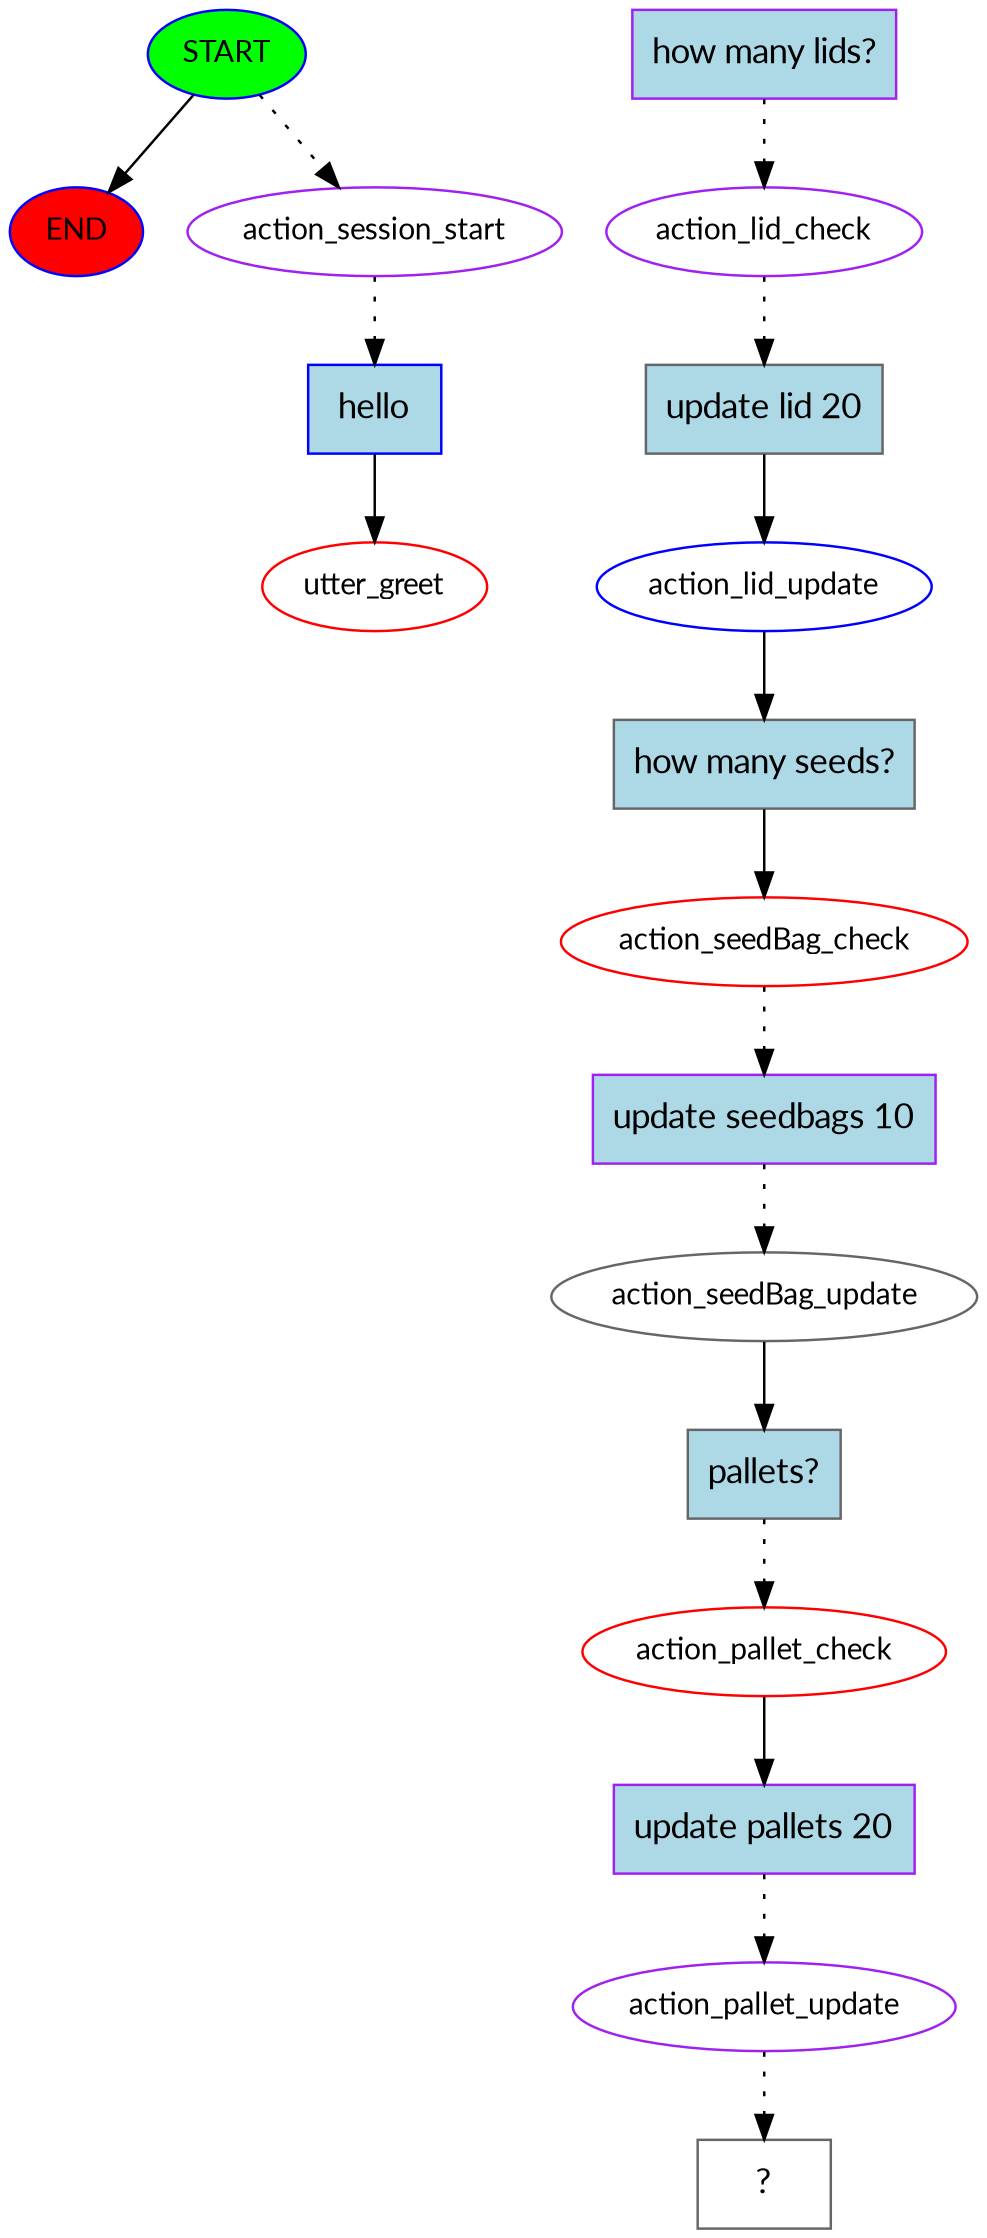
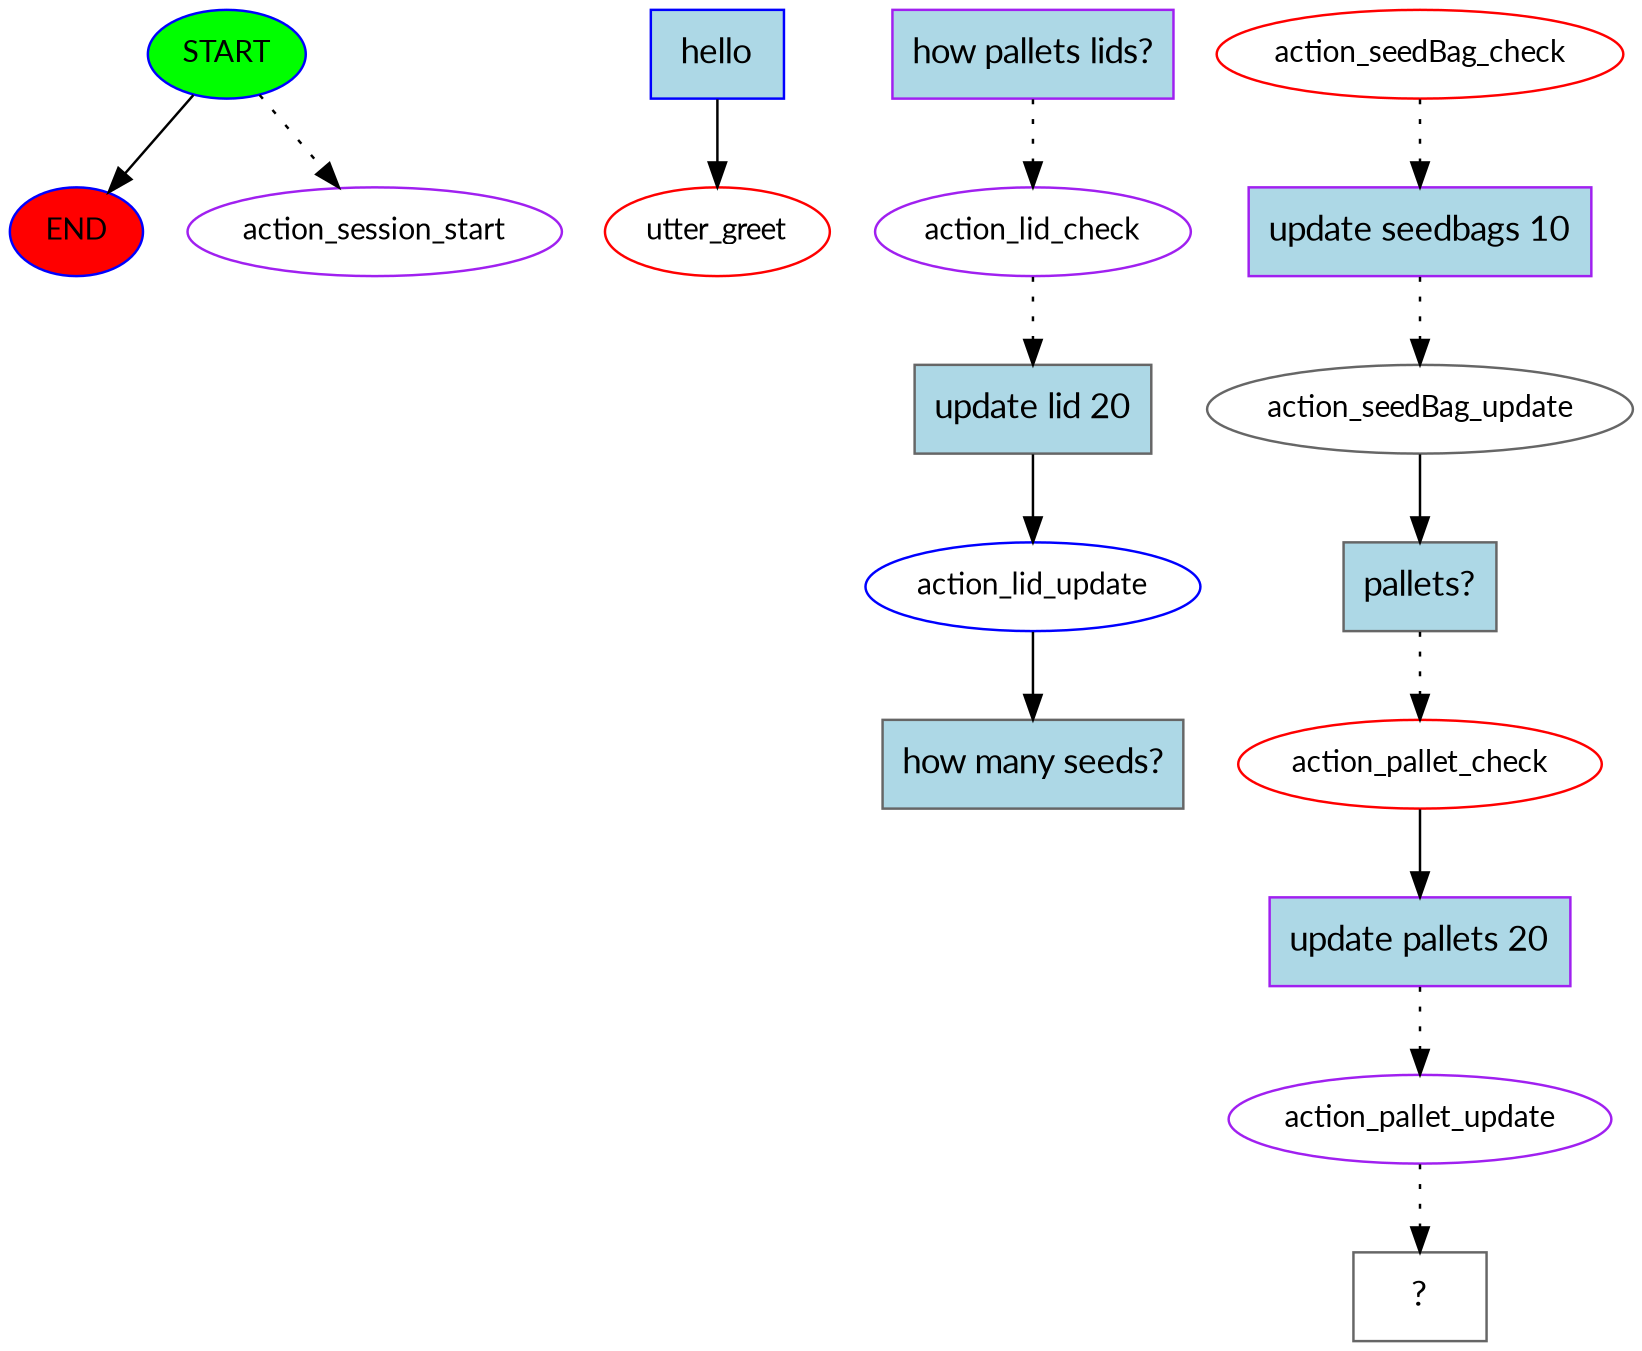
(764, 54) -> (1033, 54)
(375, 308) -> none
(764, 841) -> none
